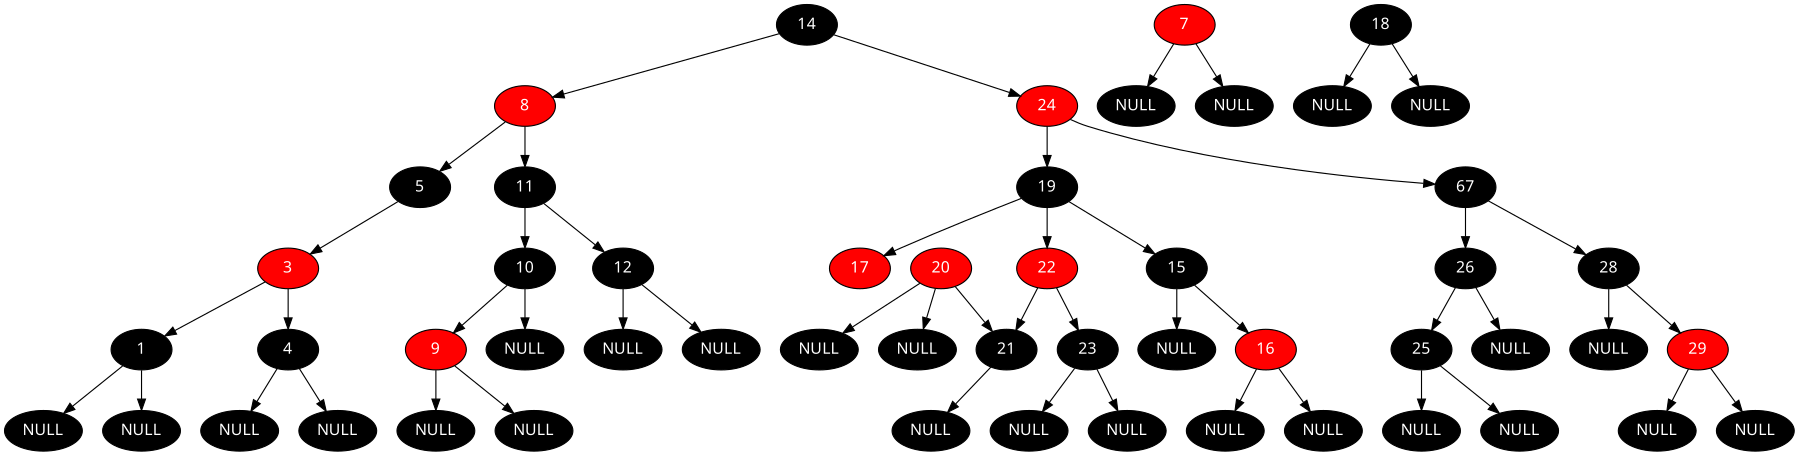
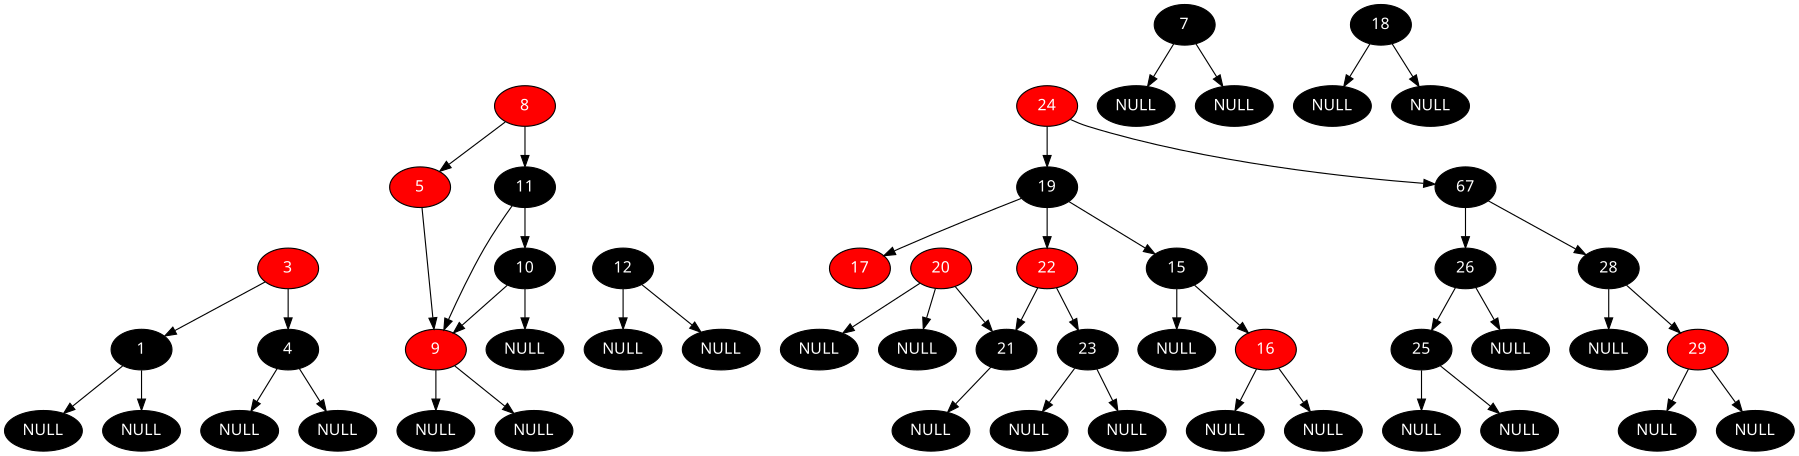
(807, 25) -> none
(1185, 25) -> (1185, 25)
(420, 187) -> (420, 187)
(569, 224) -> (477, 261)
(359, 225) -> (427, 263)
